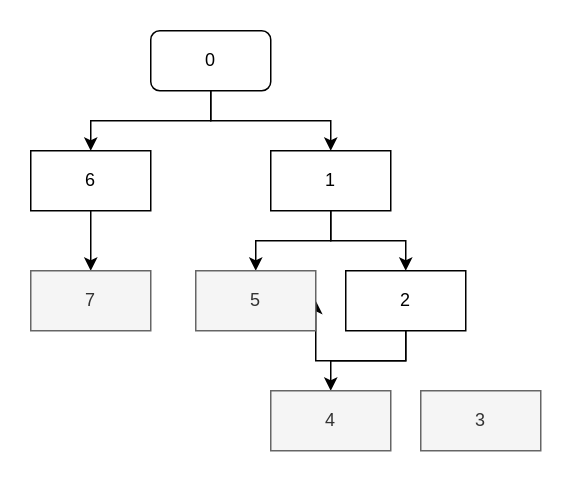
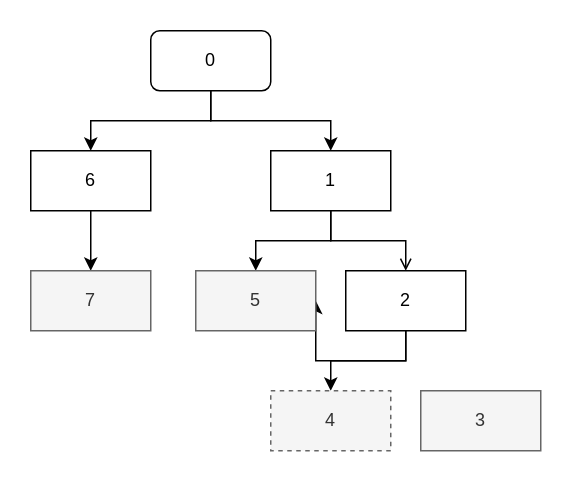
(406, 259) -> (406, 261)
(331, 421) -> (331, 421)
